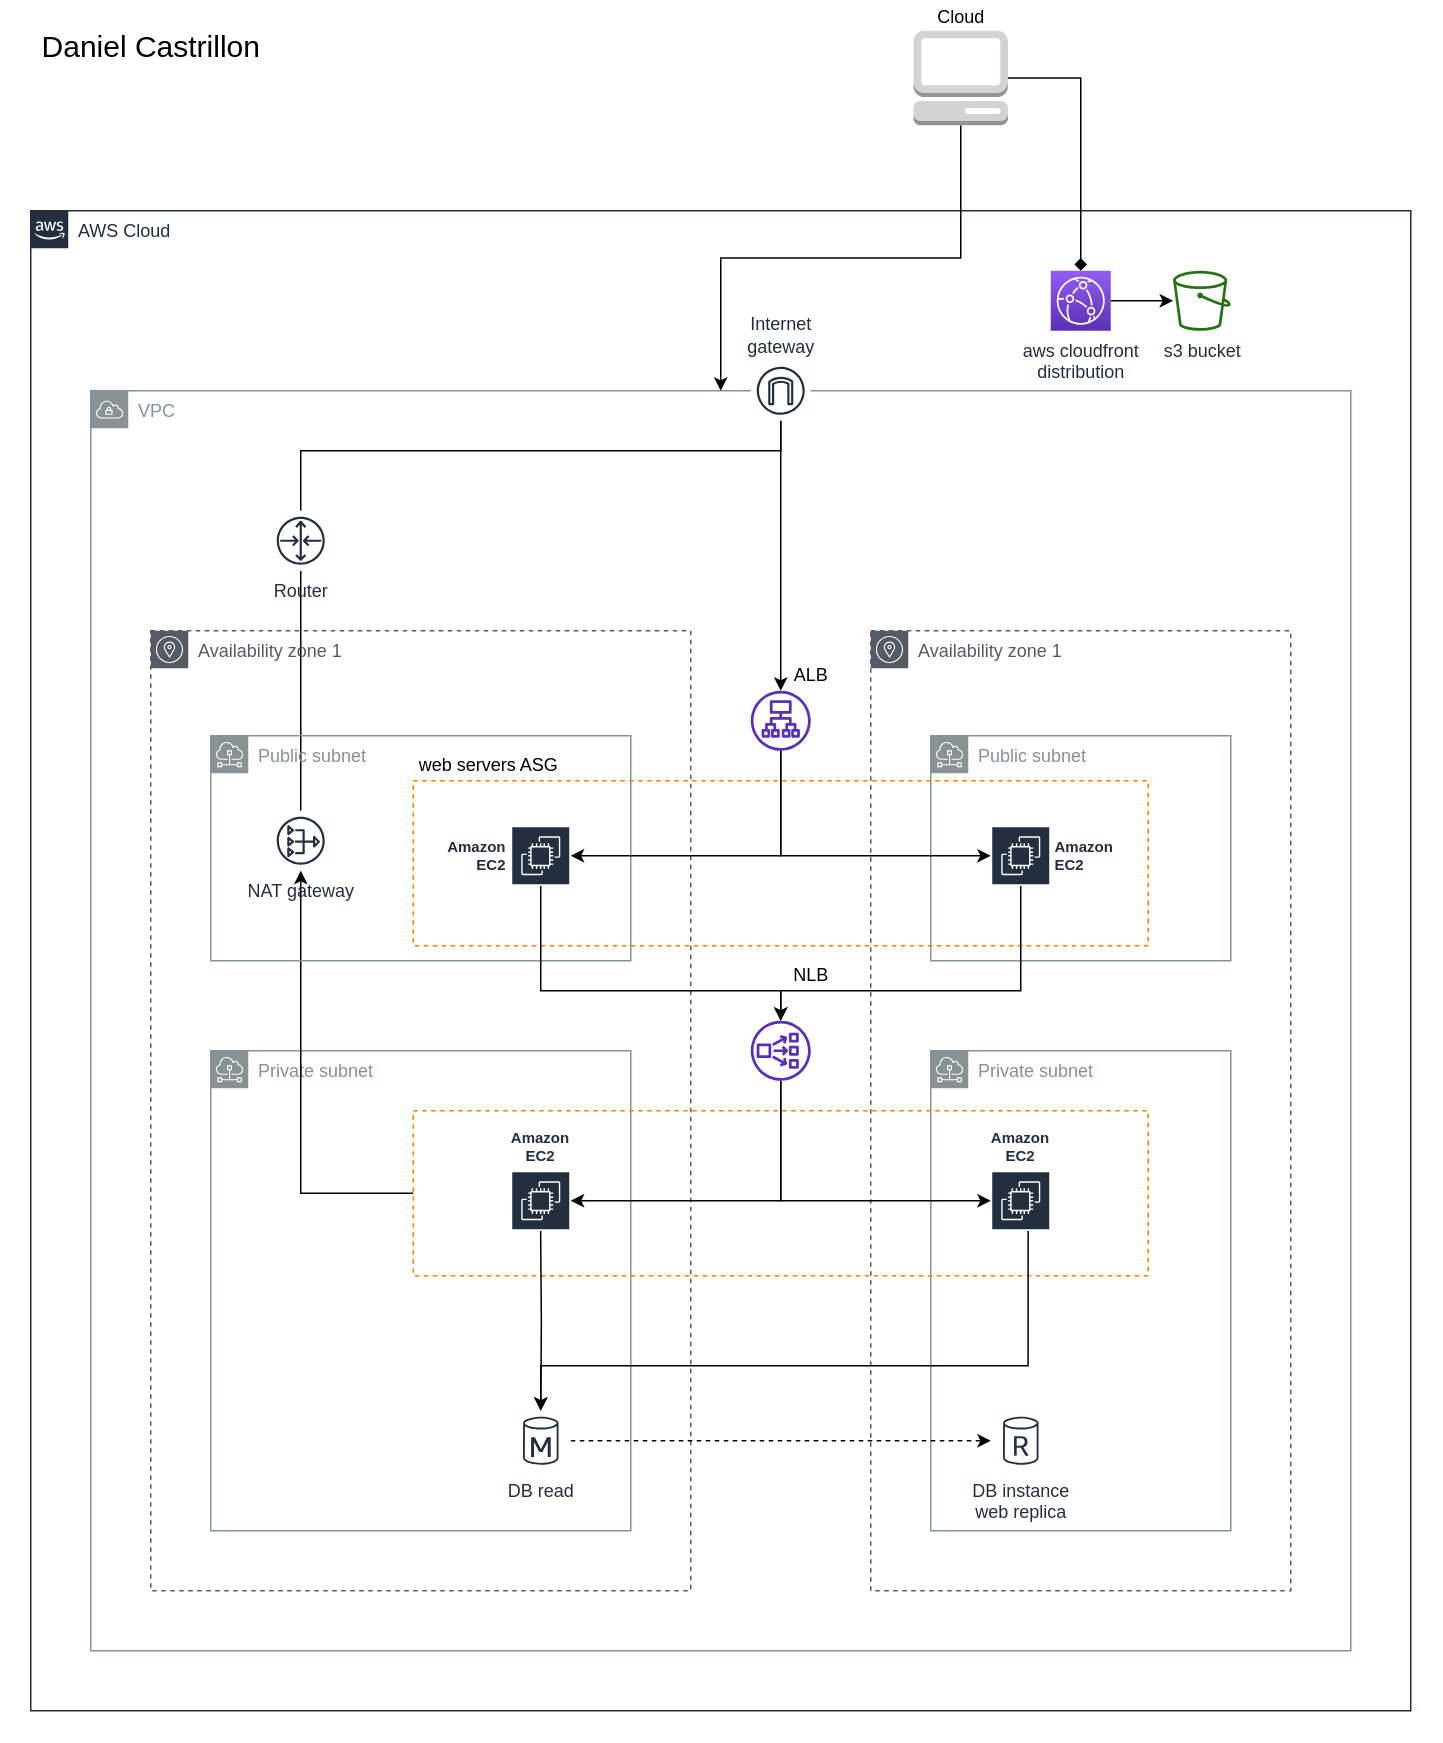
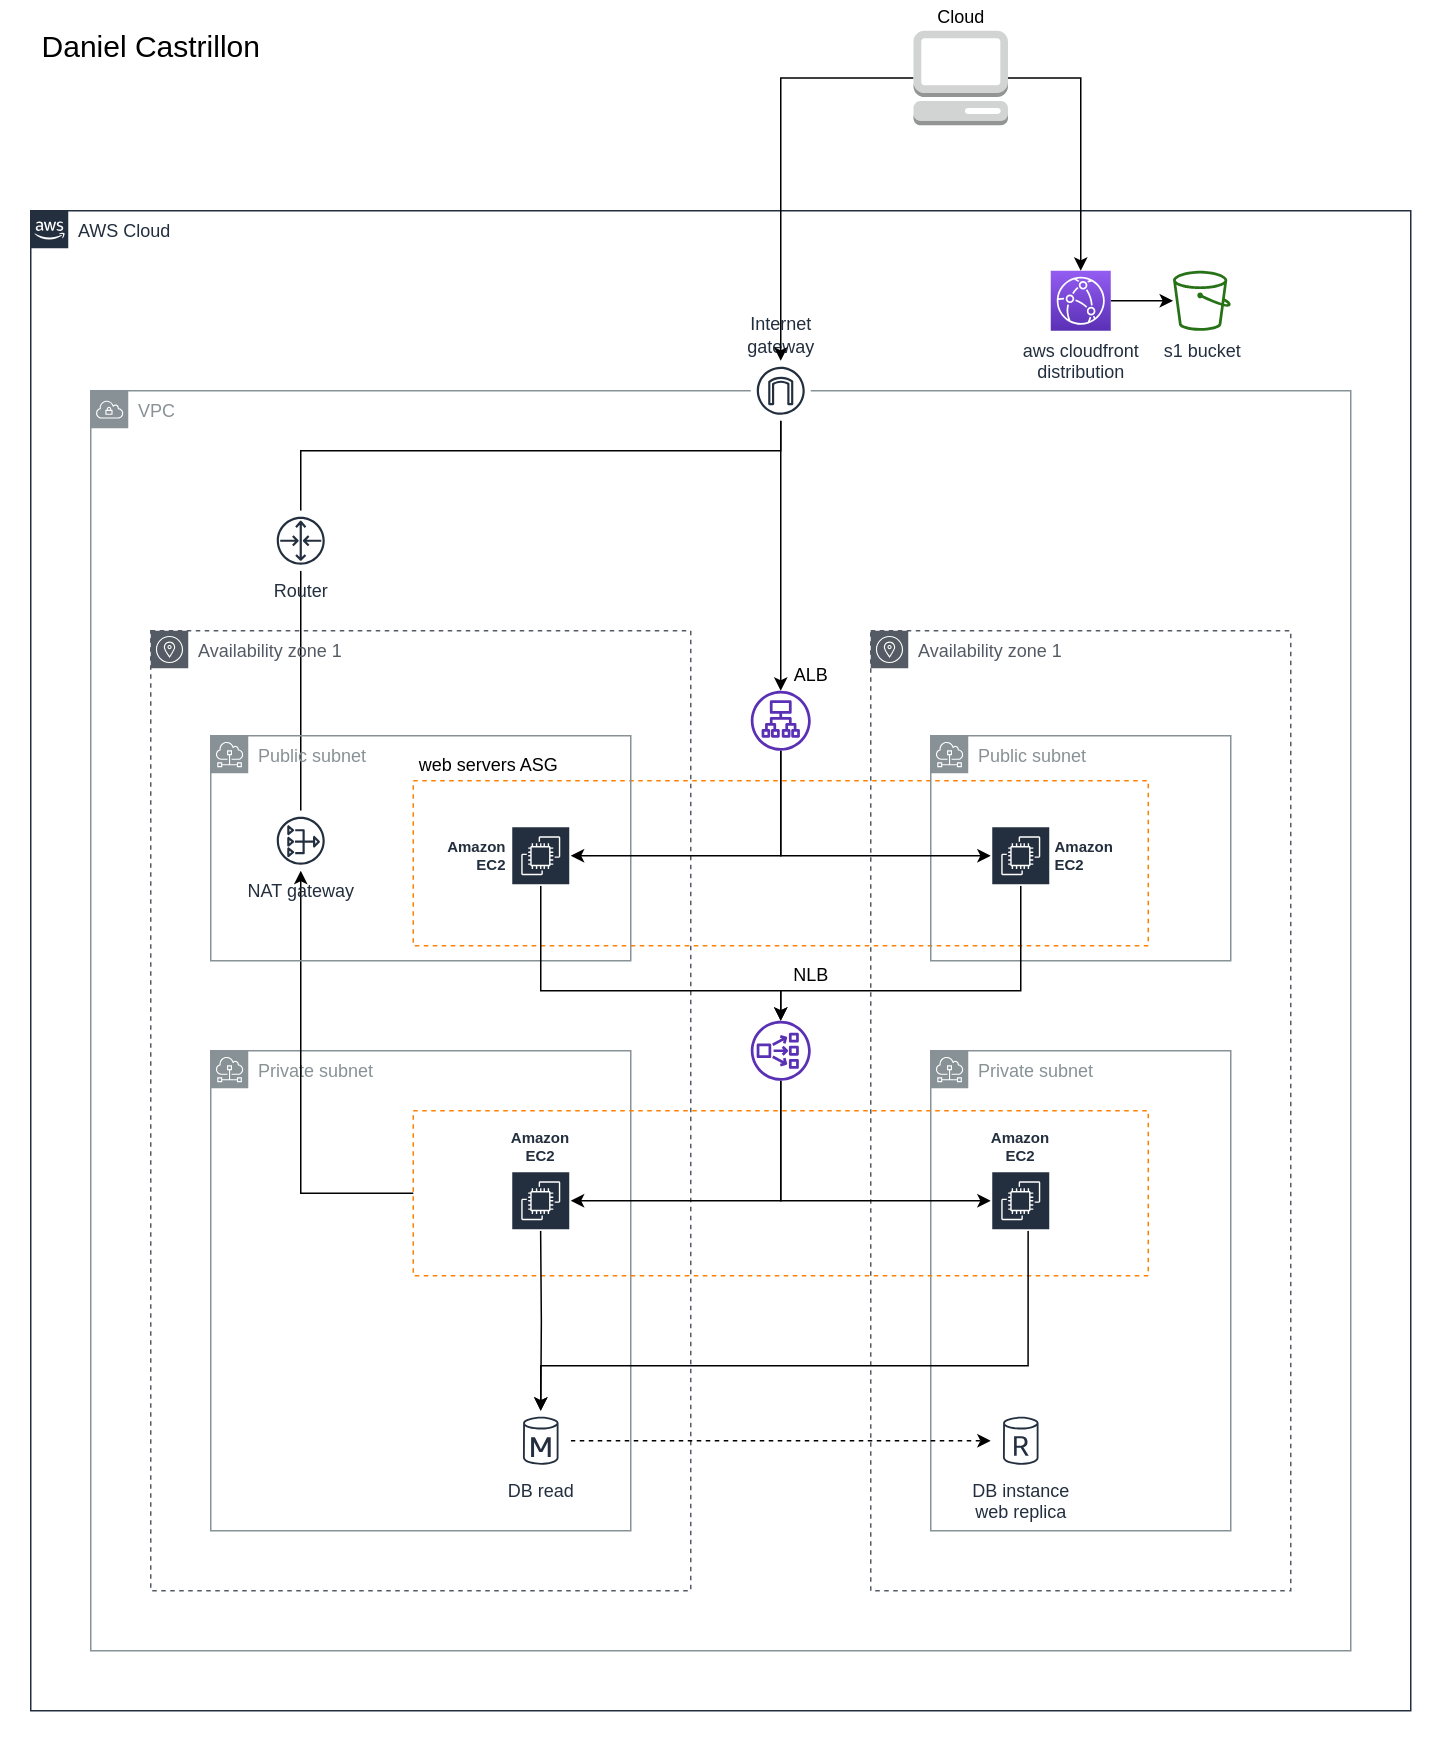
(846, 258) -> (781, 148)
(1081, 258) -> (1081, 259)
(1203, 352) -> (1203, 352)
